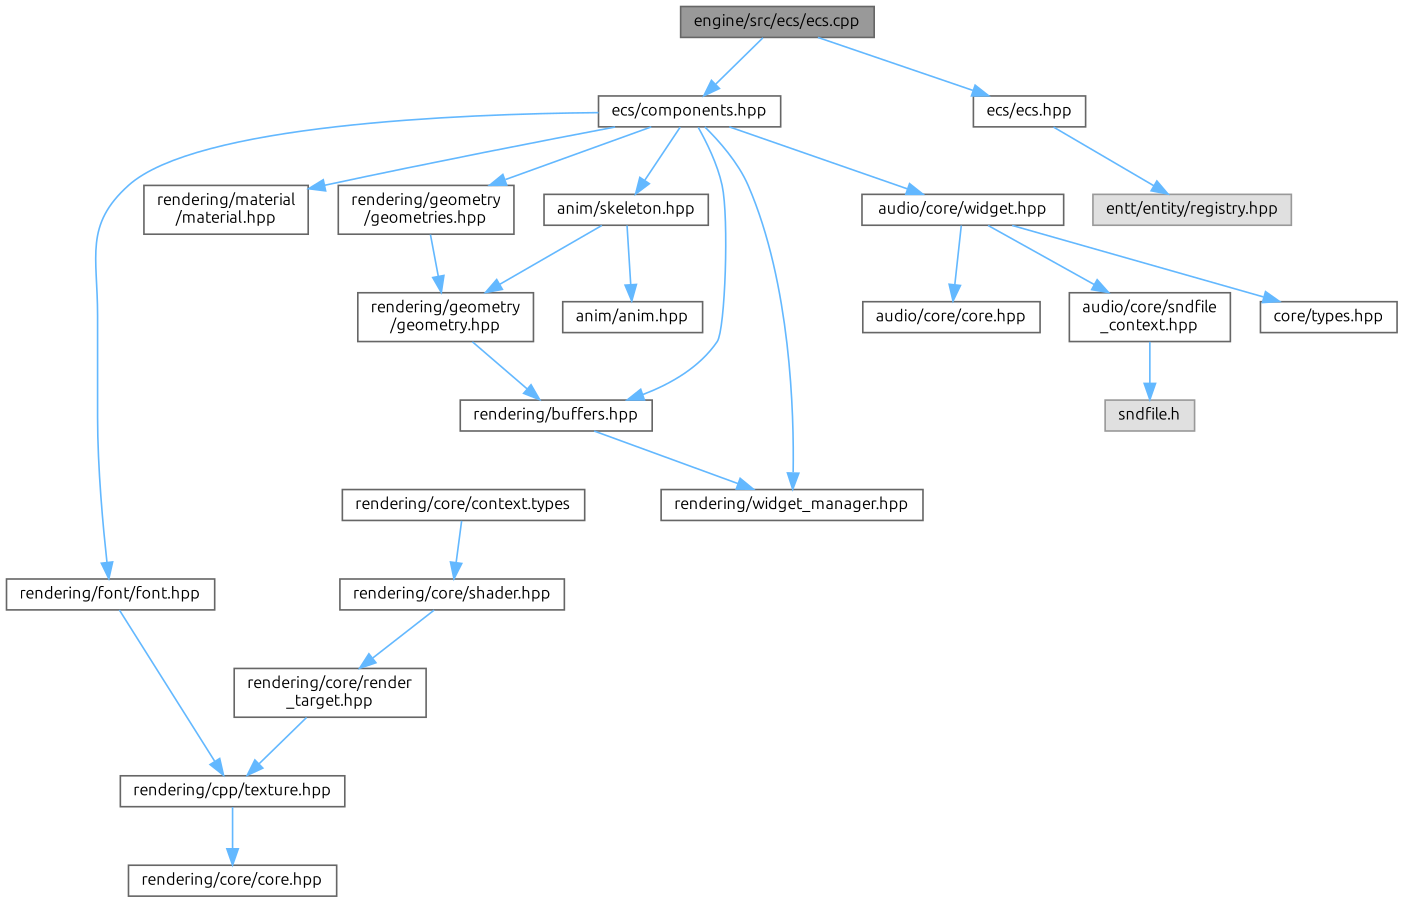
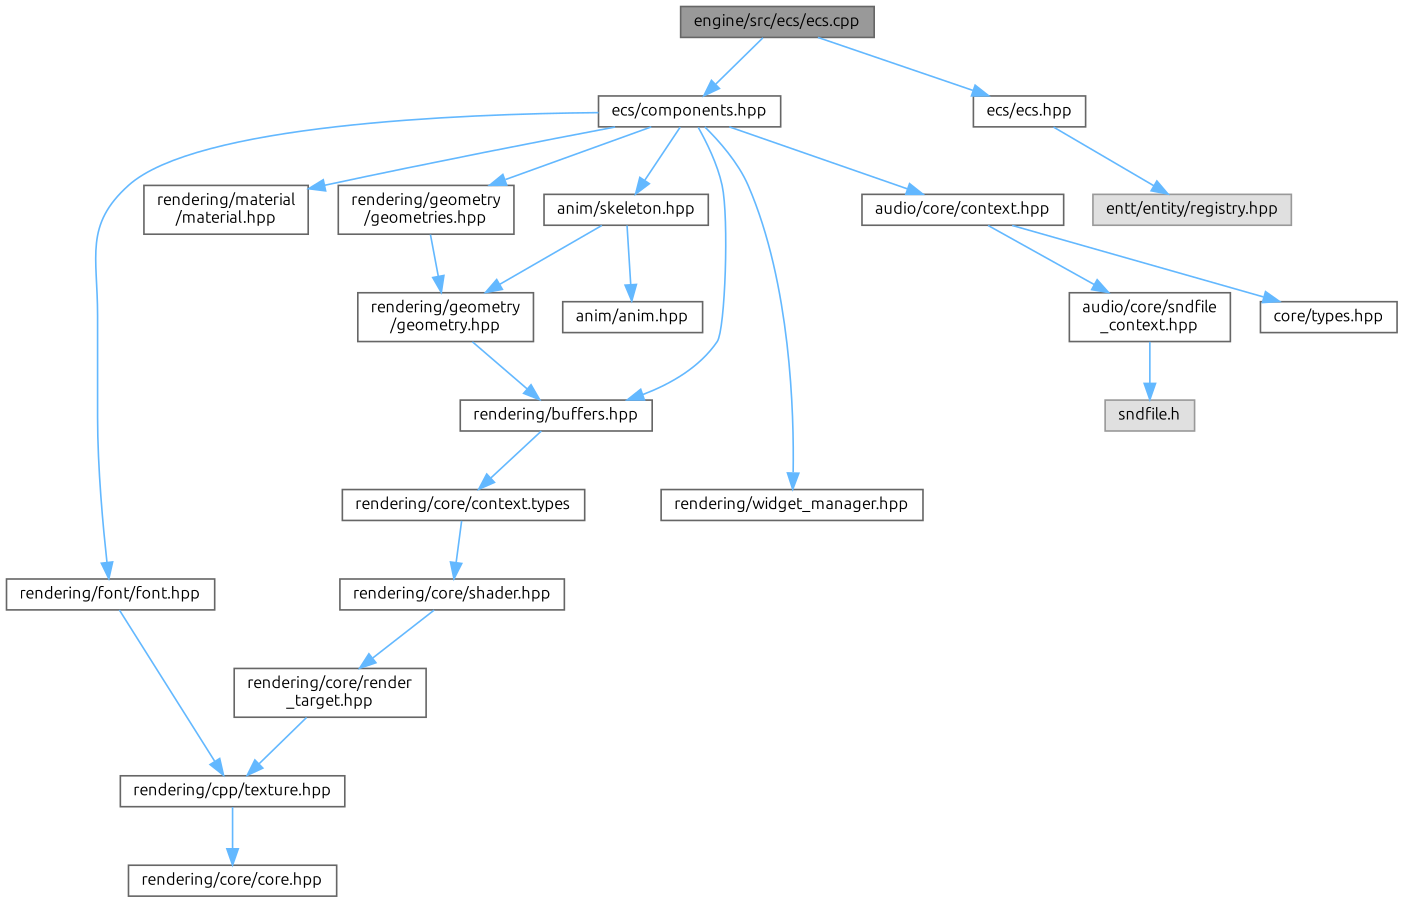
(963, 210) -> (963, 210)
(951, 317) -> none
(666, 457) -> (516, 454)
